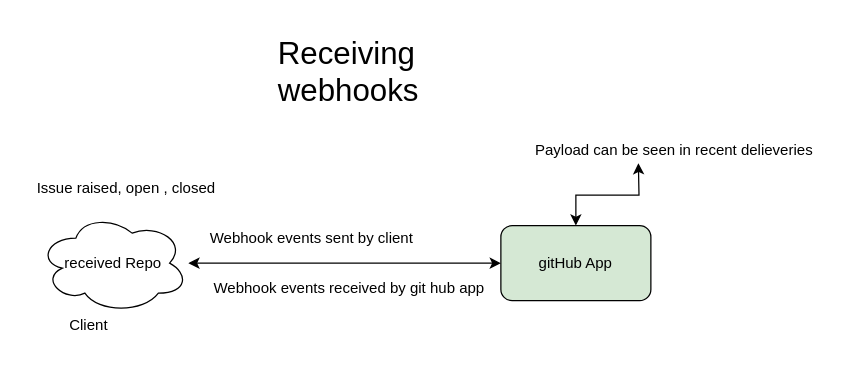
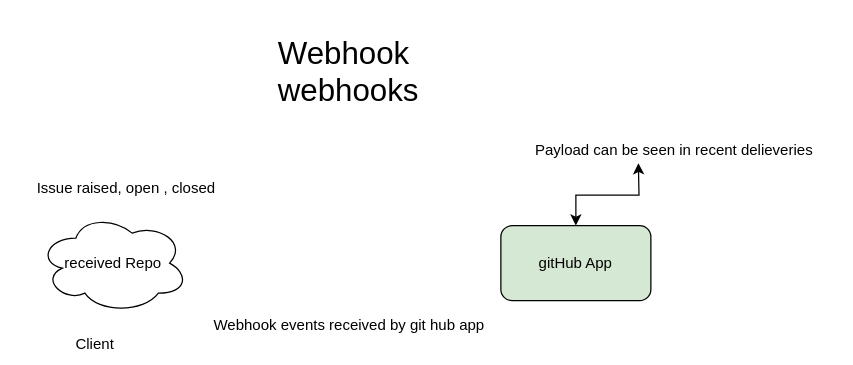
(348, 43) -> (343, 43)
(313, 238) -> none
(344, 263) -> none
(351, 288) -> (351, 326)
(88, 326) -> (94, 344)
